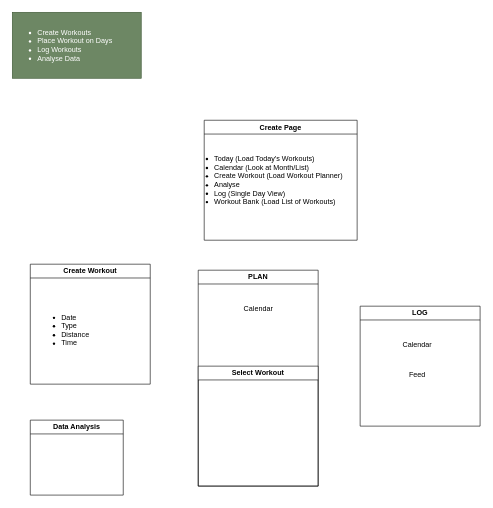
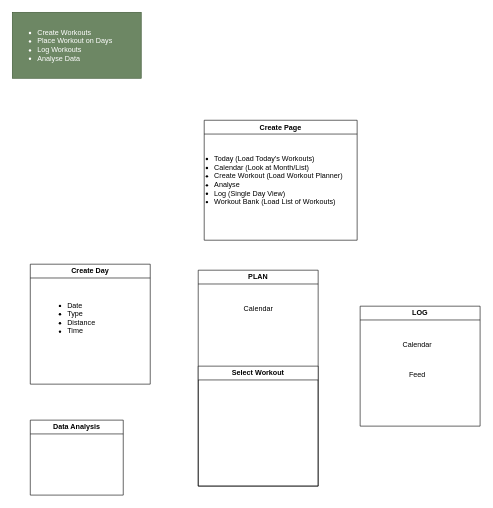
(90, 272) -> (90, 272)
(66, 330) -> (72, 318)
